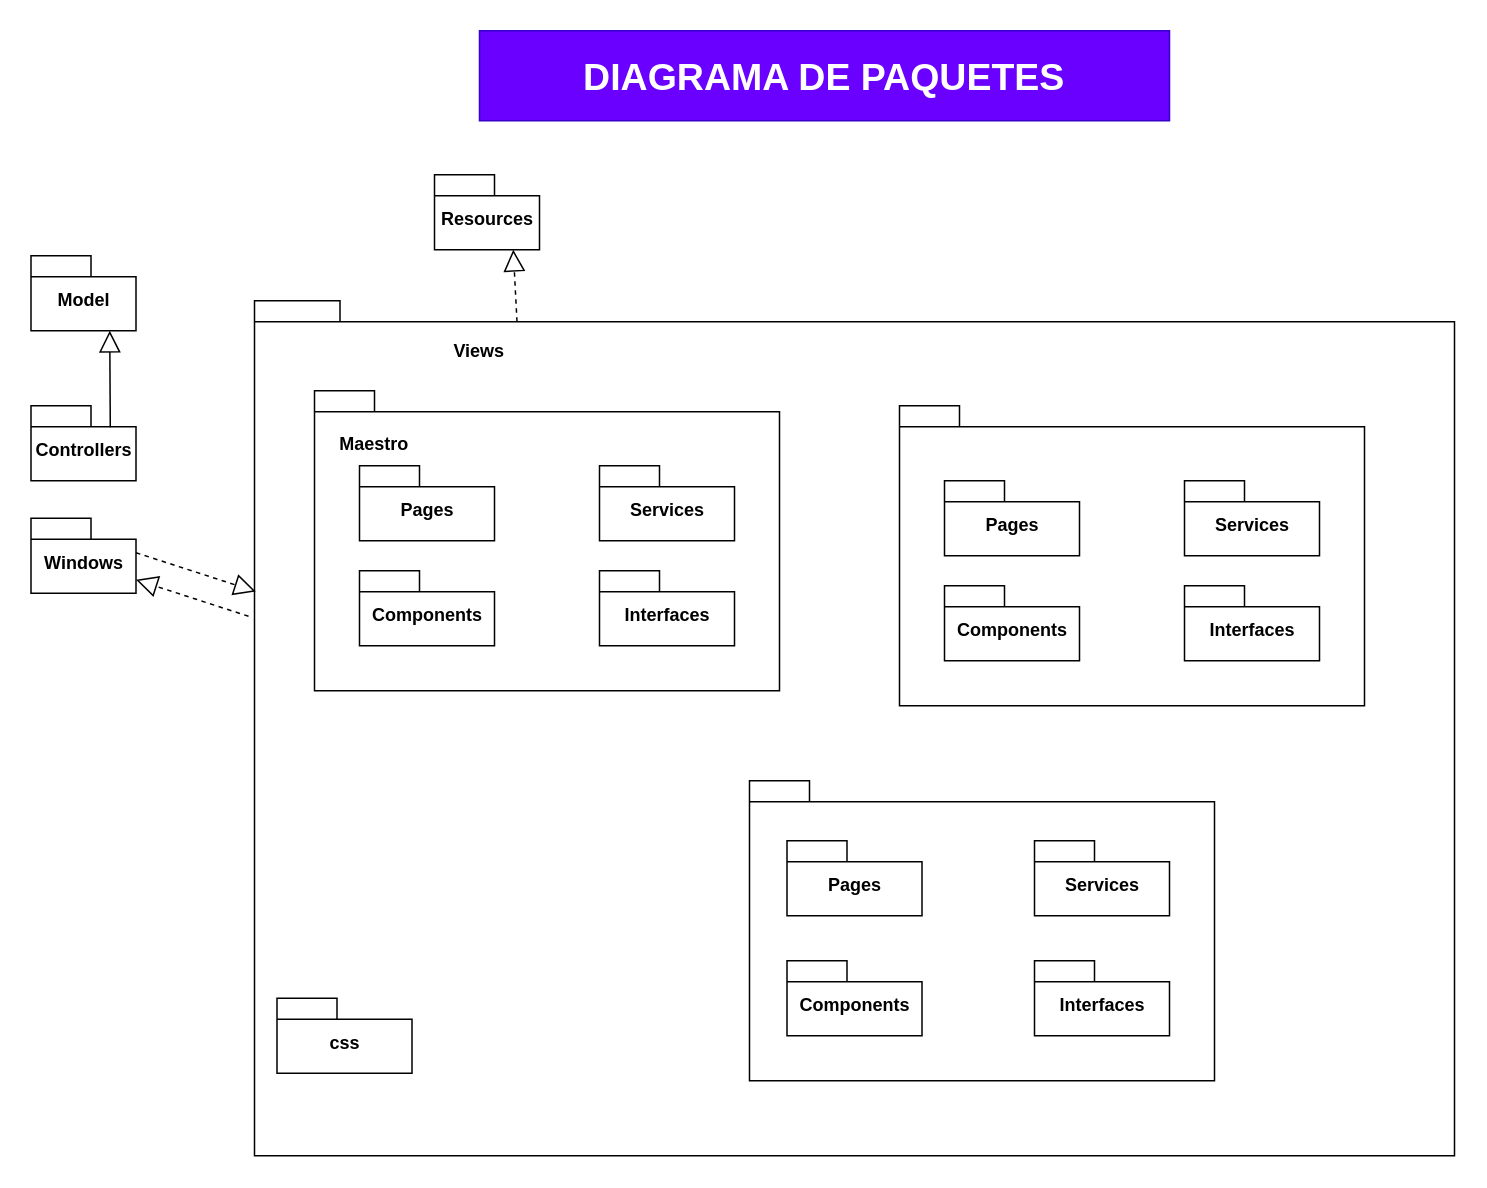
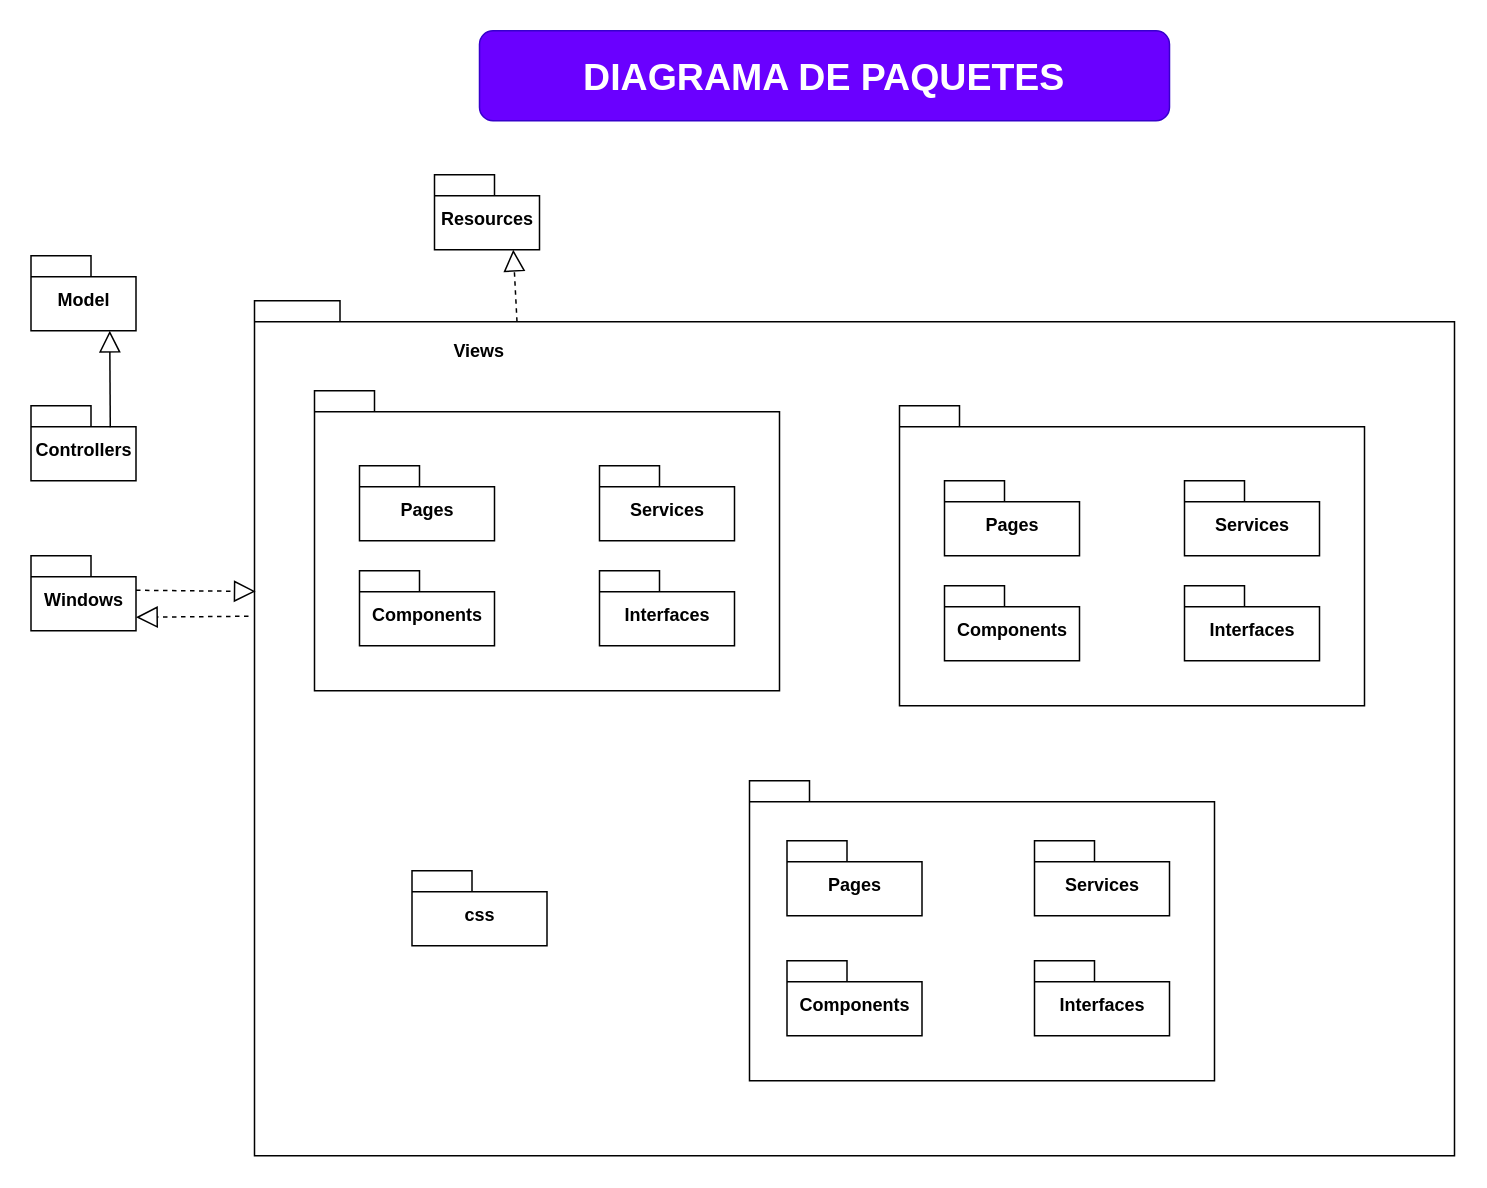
(824, 76) -> (824, 76)
(374, 443) -> none
(83, 556) -> (83, 593)
(344, 1036) -> (479, 908)
